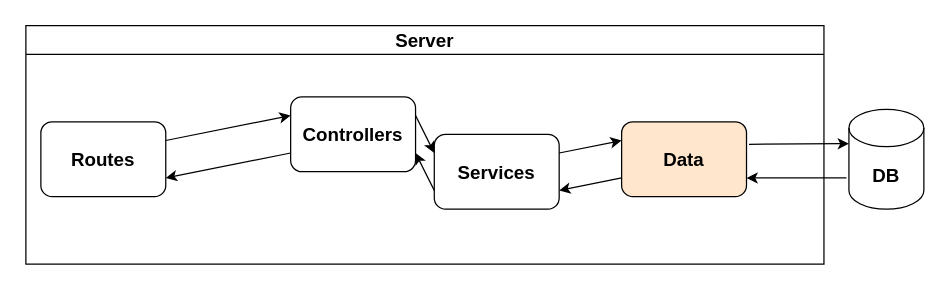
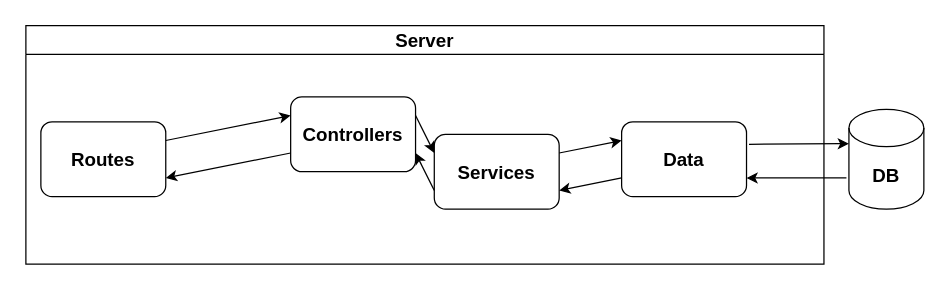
(684, 159) -> (684, 159)
